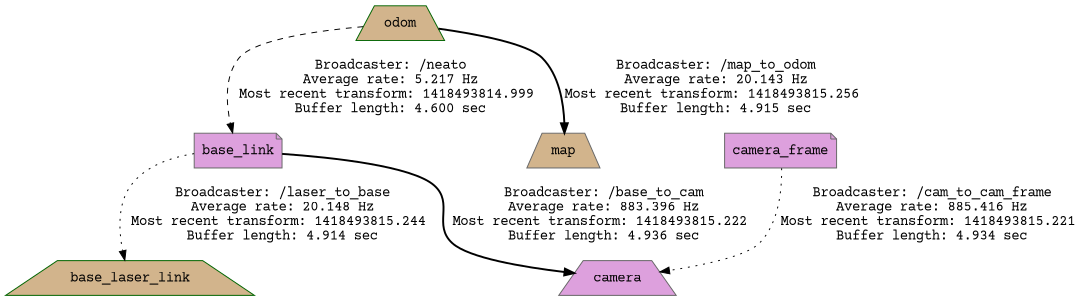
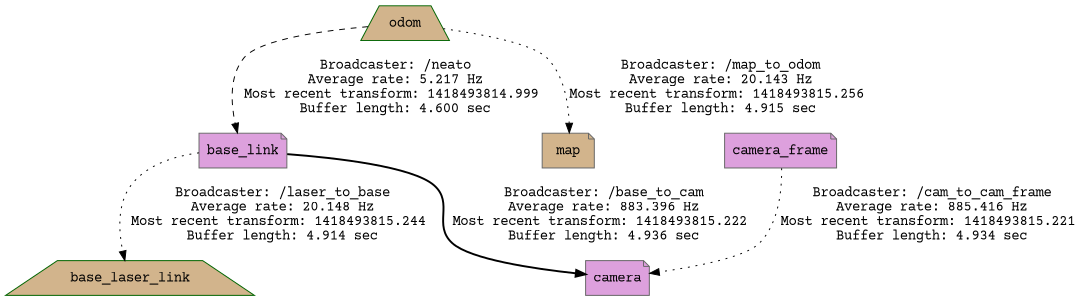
(526, 48) -> (531, 48)
(563, 151) -> (568, 151)
(617, 278) -> (617, 278)
